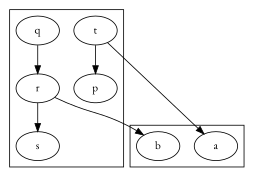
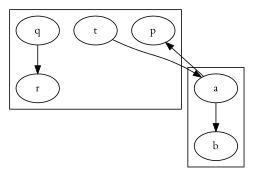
(96, 55) -> (188, 62)
(96, 113) -> (216, 113)
(38, 146) -> none
